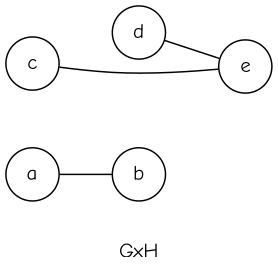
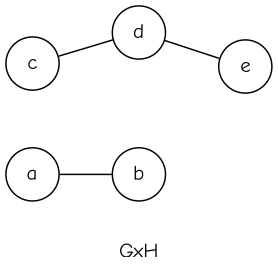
(139, 73) -> (86, 48)
